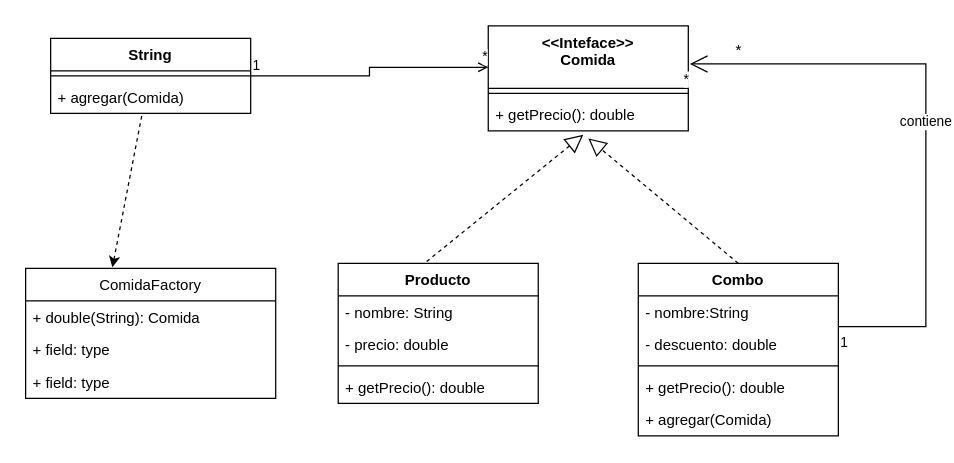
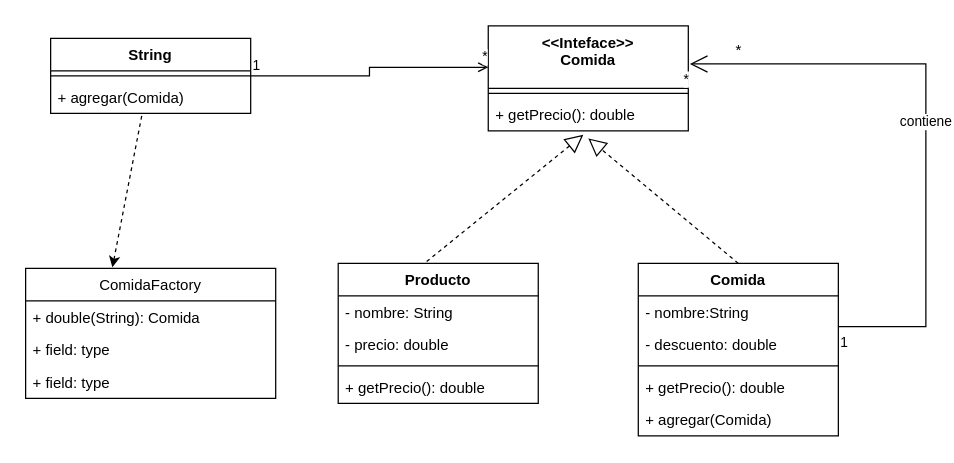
(738, 280) -> (738, 280)
